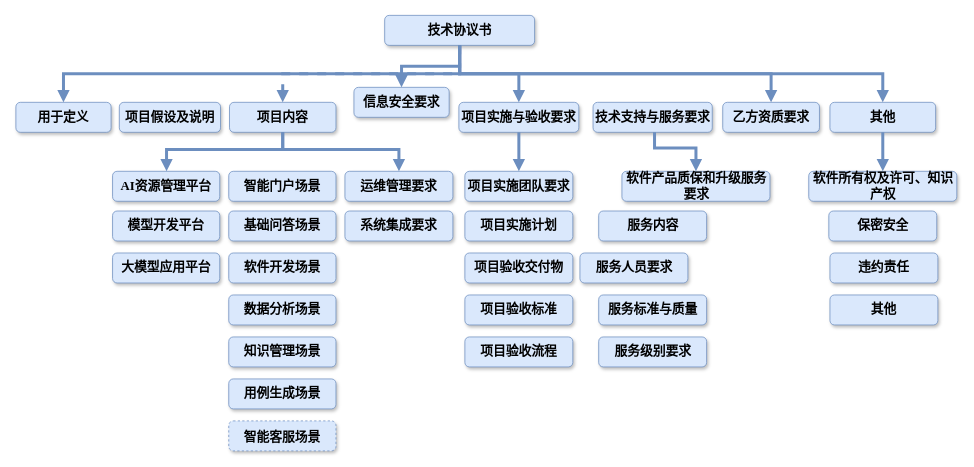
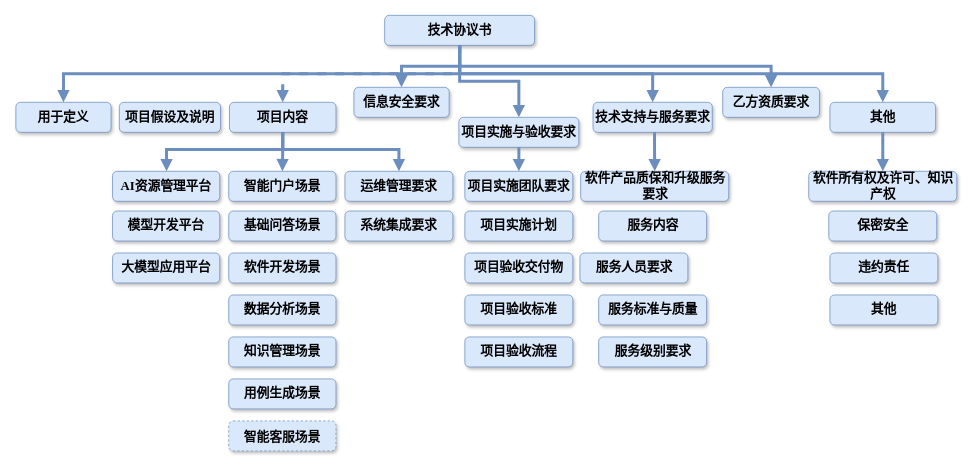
none -> (653, 83)
(519, 117) -> (519, 132)
(771, 117) -> (771, 102)
none -> (282, 155)
(696, 186) -> (655, 186)
